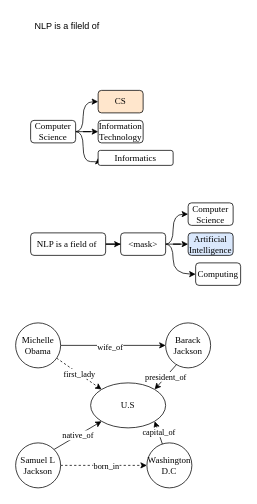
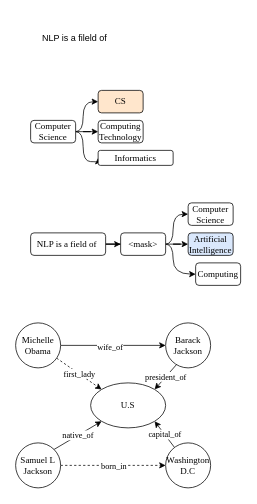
(68, 27) -> (75, 38)
(120, 132) -> (120, 132)
(169, 465) -> (188, 465)
